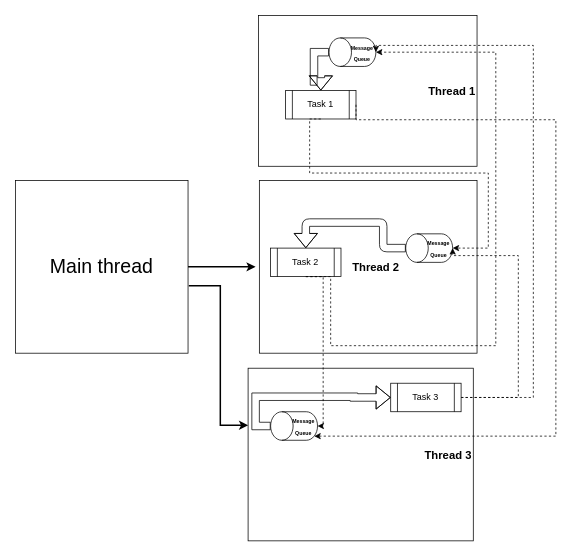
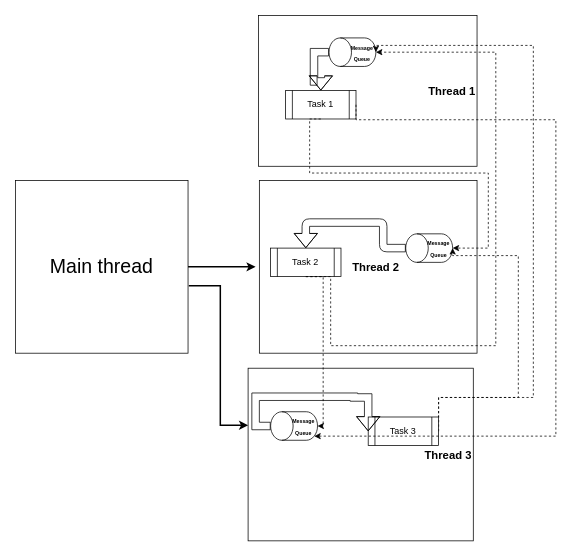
(426, 397) -> (403, 431)
